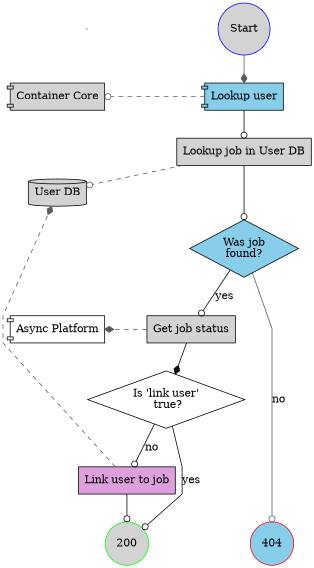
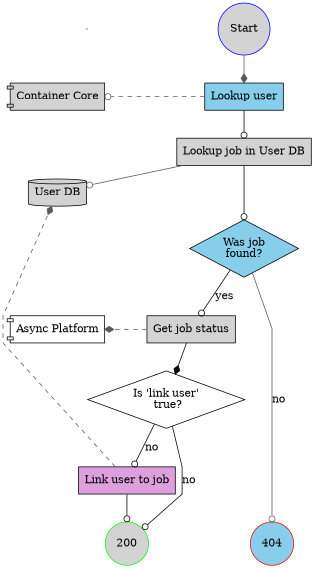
(244, 97) -> (244, 97)
(138, 175) -> (138, 175)
(192, 480) -> (189, 480)
